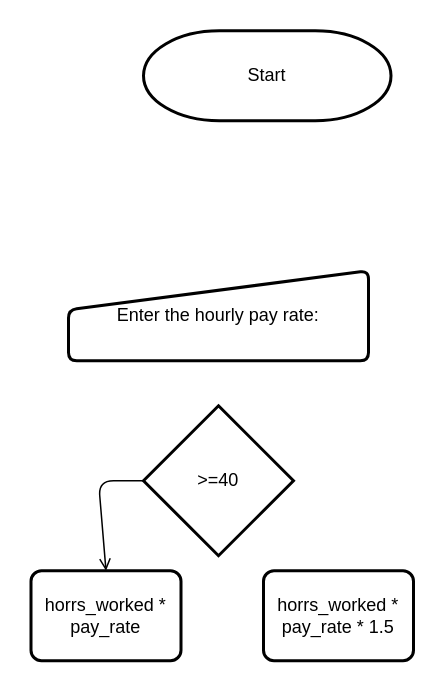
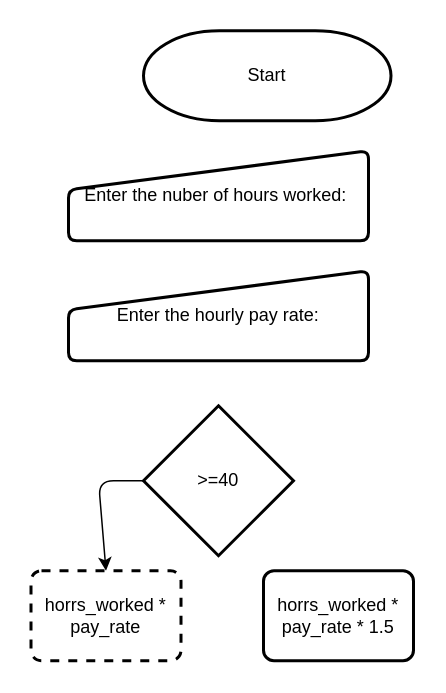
none -> (218, 196)
(105, 562) -> (105, 559)
(106, 616) -> (106, 616)
